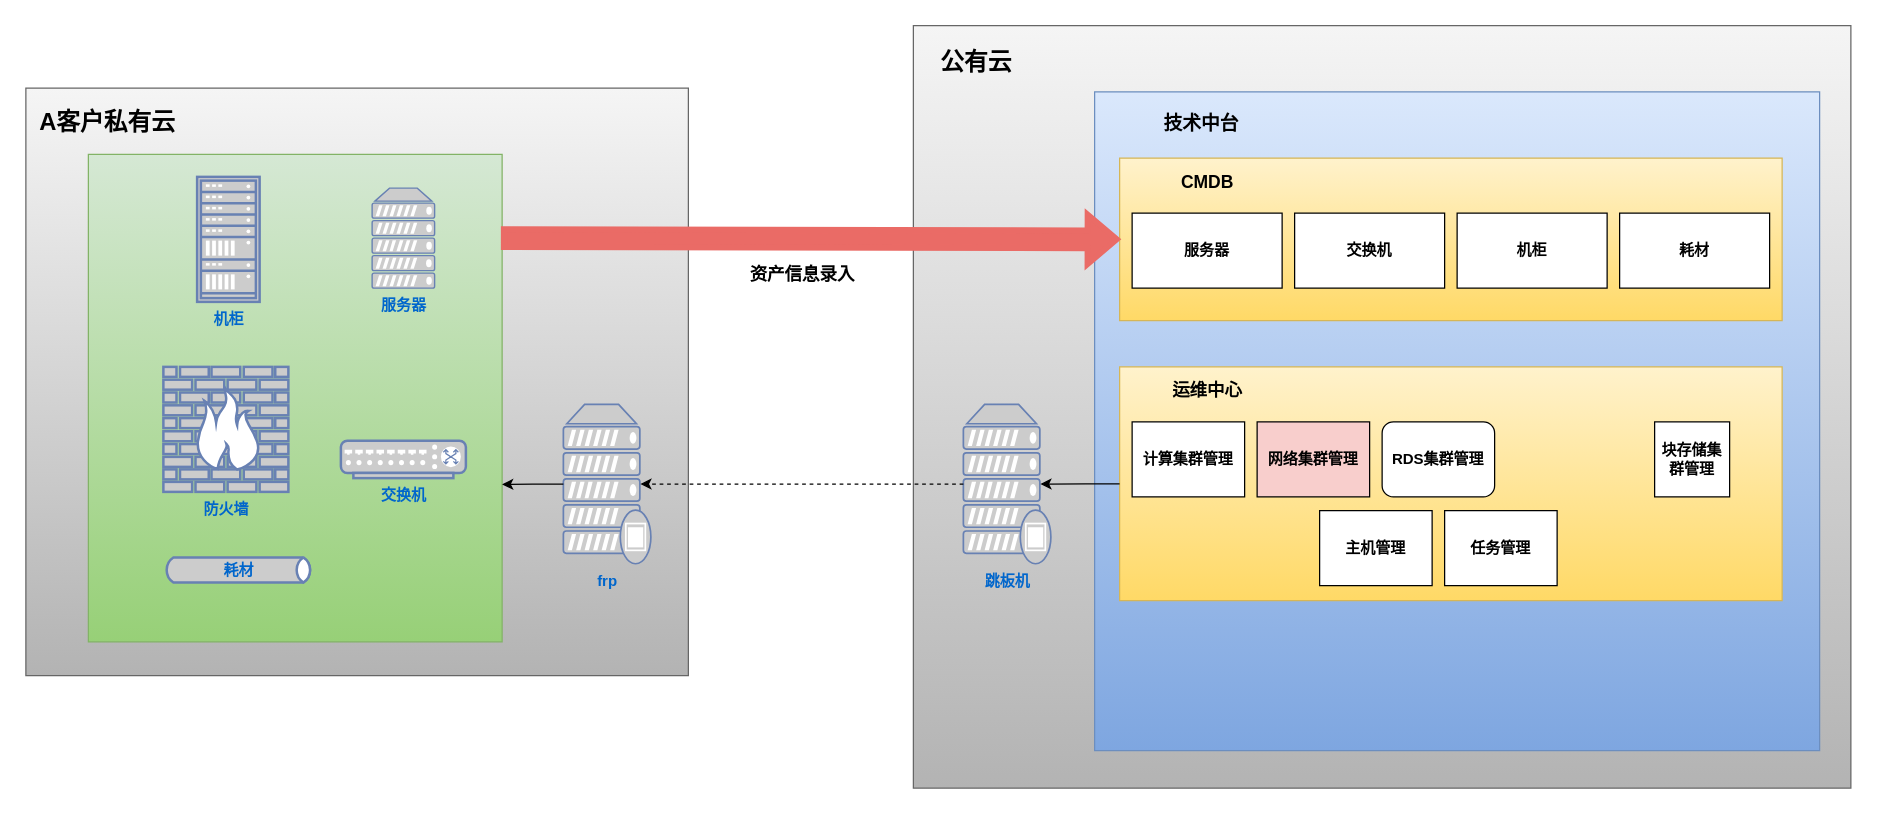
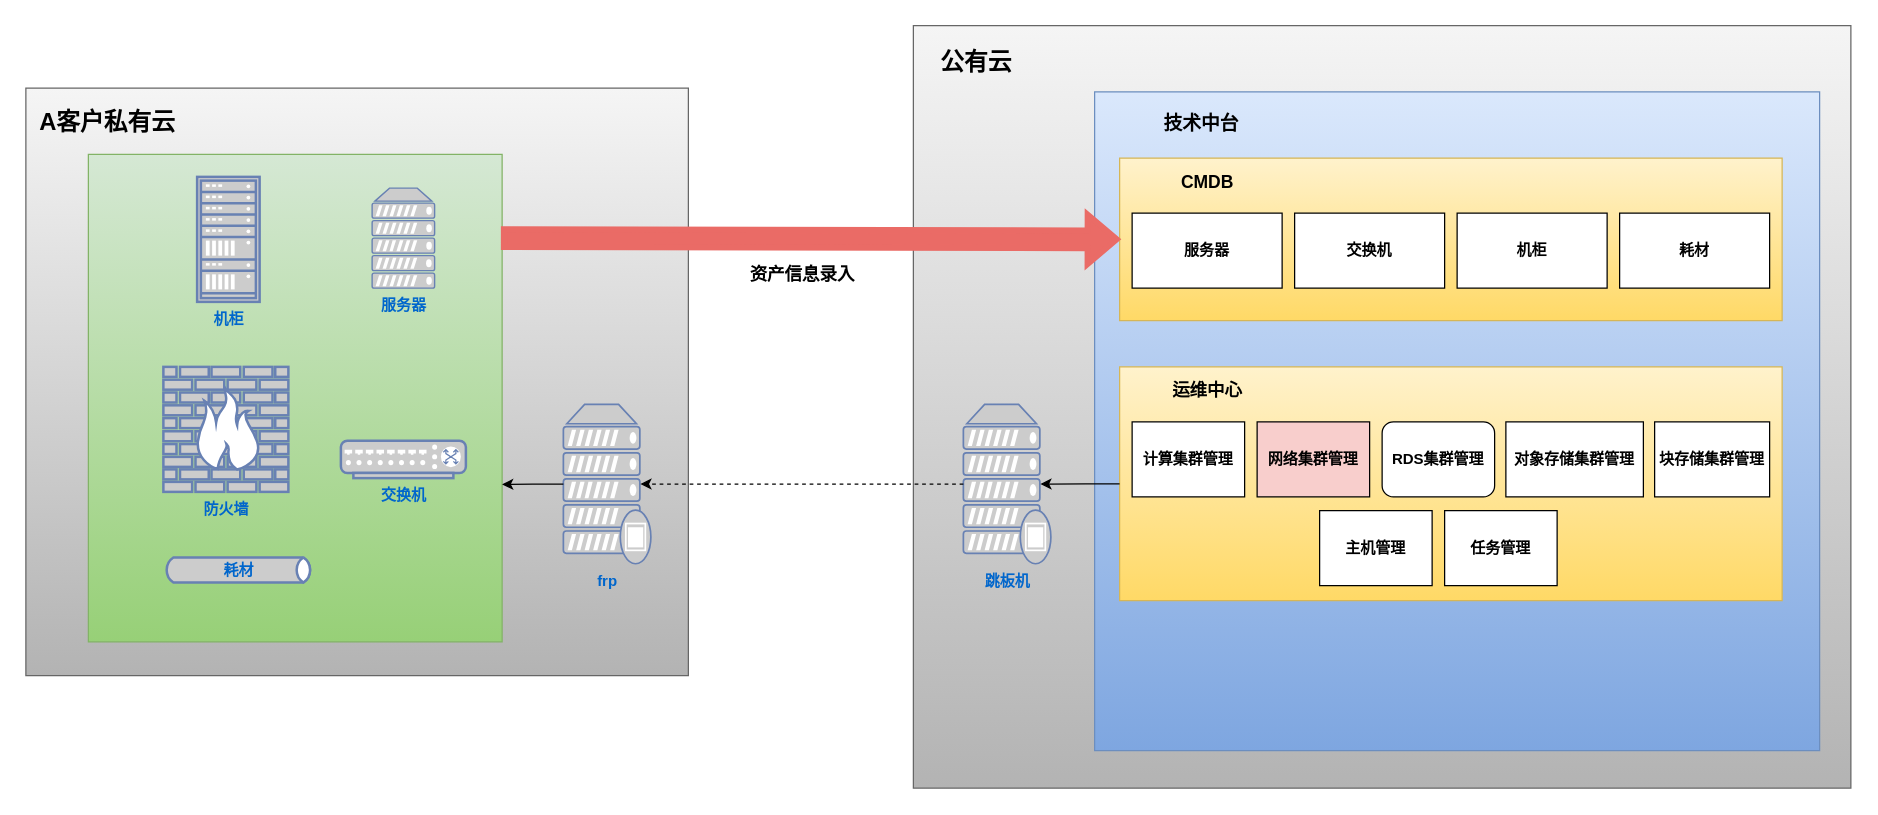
none -> (1574, 459)
(1692, 459) -> (1712, 459)
